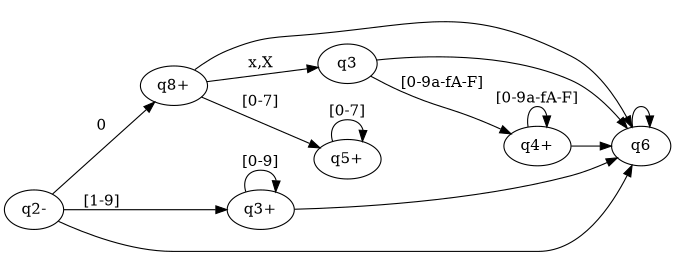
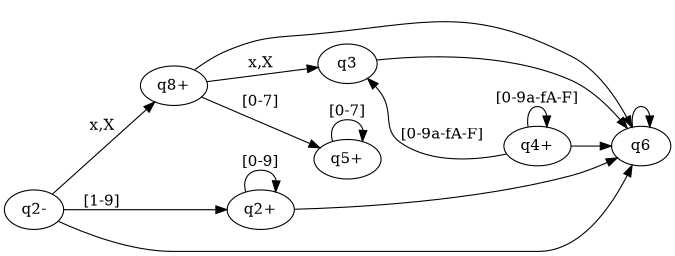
(435, 104) -> (421, 153)
(102, 126) -> (102, 126)
(261, 210) -> (261, 210)
